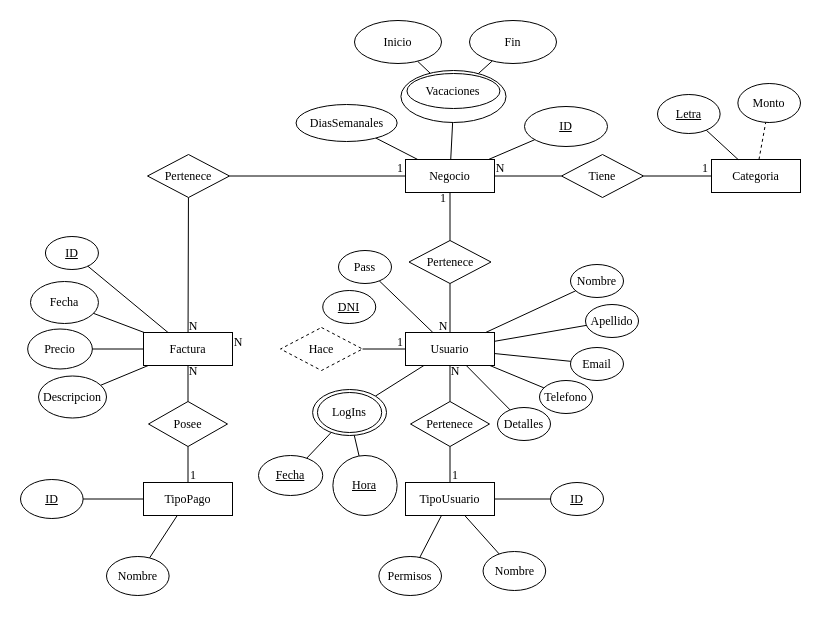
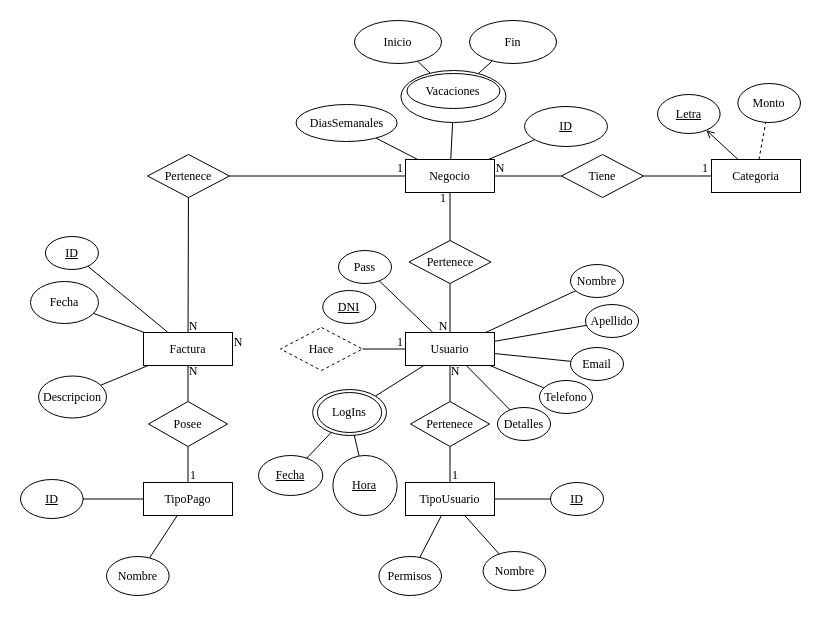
(709, 133) -> (709, 133)
(60, 349) -> none
(118, 349) -> none
